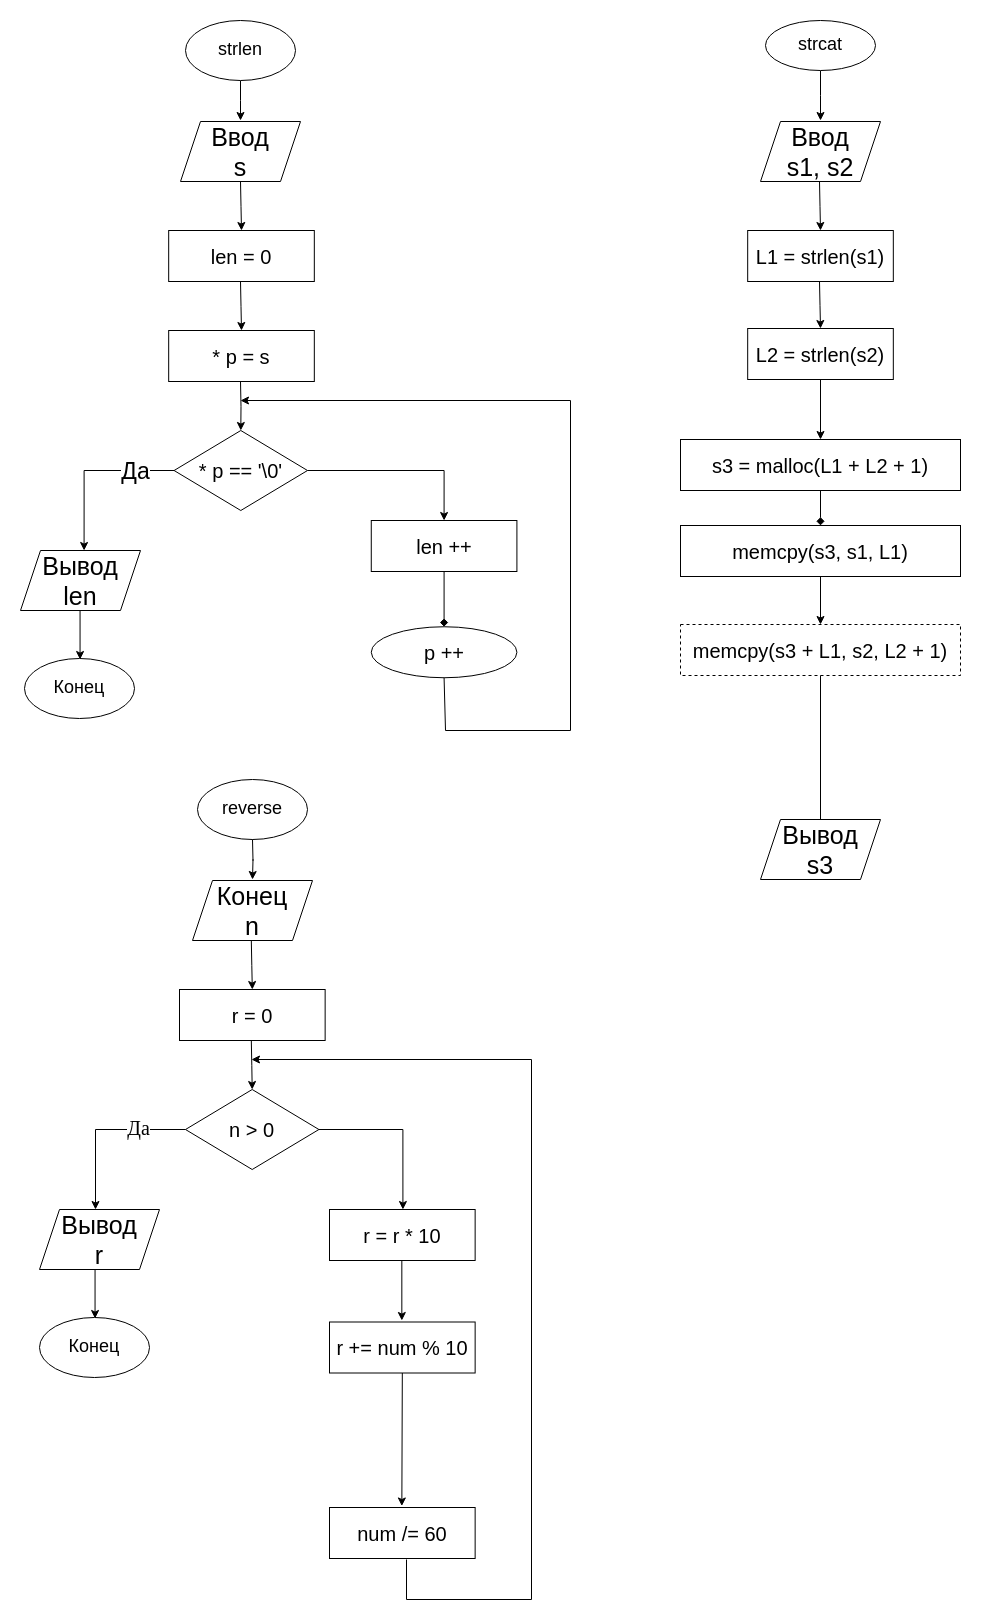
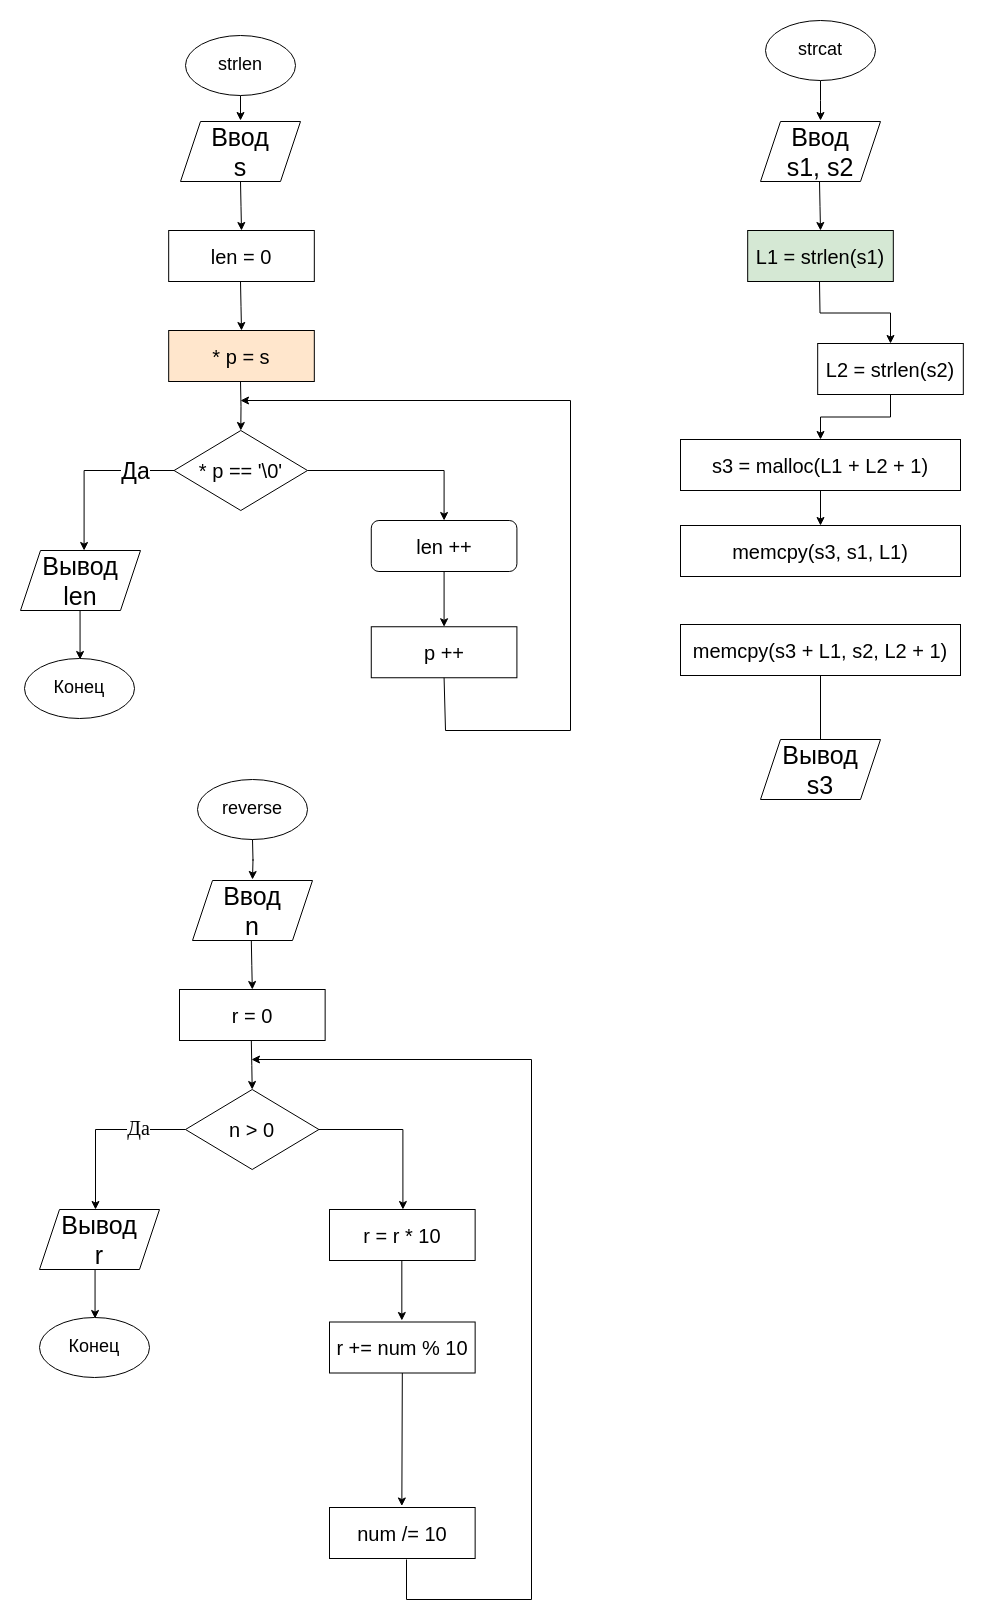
(821, 46) -> (821, 51)
(241, 51) -> (241, 66)
(821, 256) -> (821, 256)
(821, 354) -> (891, 369)
(242, 356) -> (242, 356)
(821, 517) -> (821, 517)
(444, 546) -> (444, 546)
(821, 597) -> none
(444, 618) -> (444, 618)
(821, 650) -> (821, 650)
(444, 652) -> (444, 652)
(821, 850) -> (821, 770)
(253, 911) -> (253, 911)
(403, 1534) -> (403, 1534)
